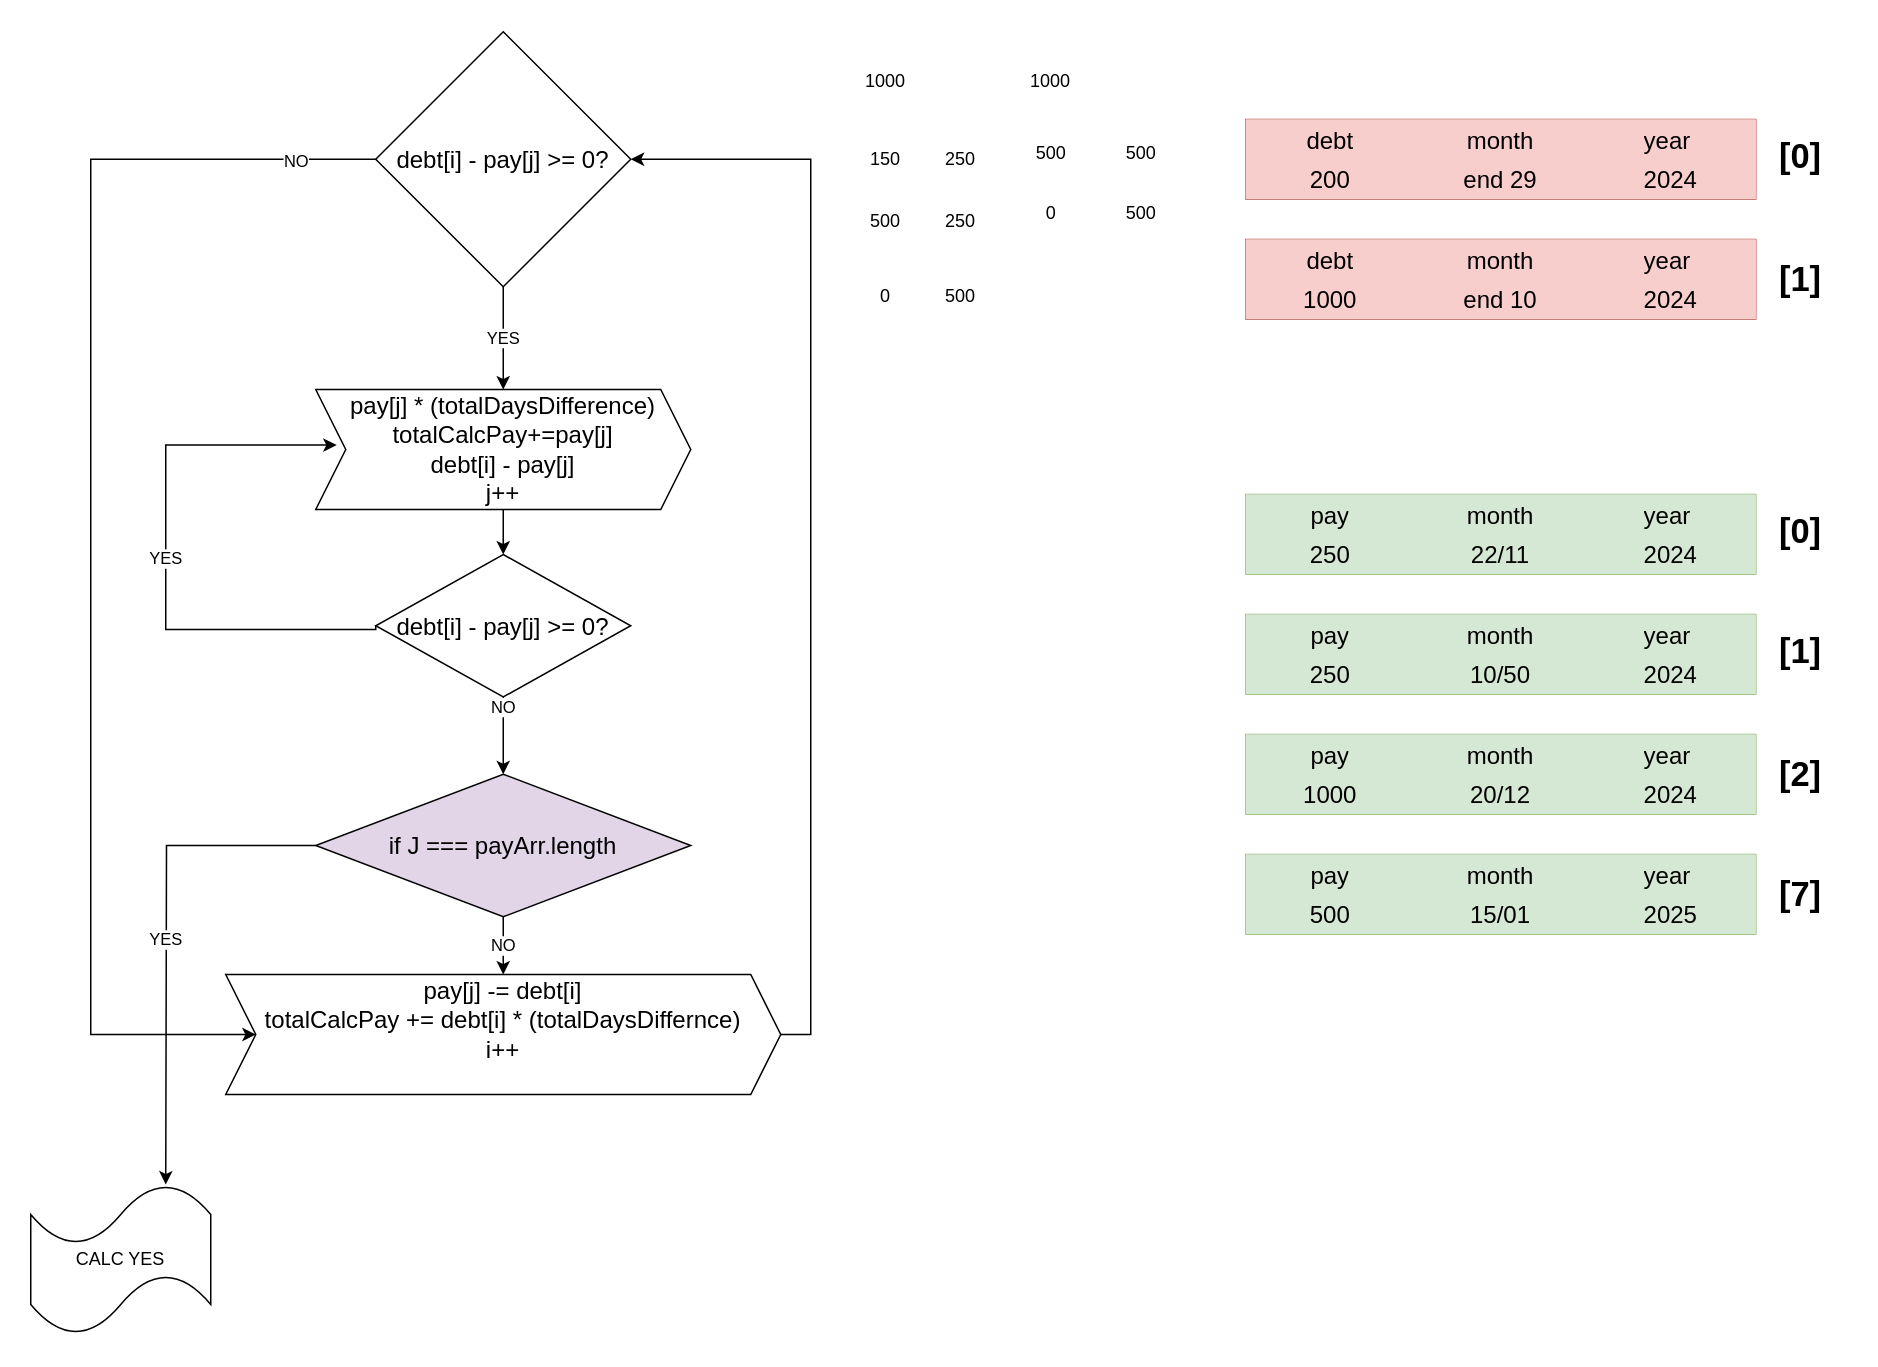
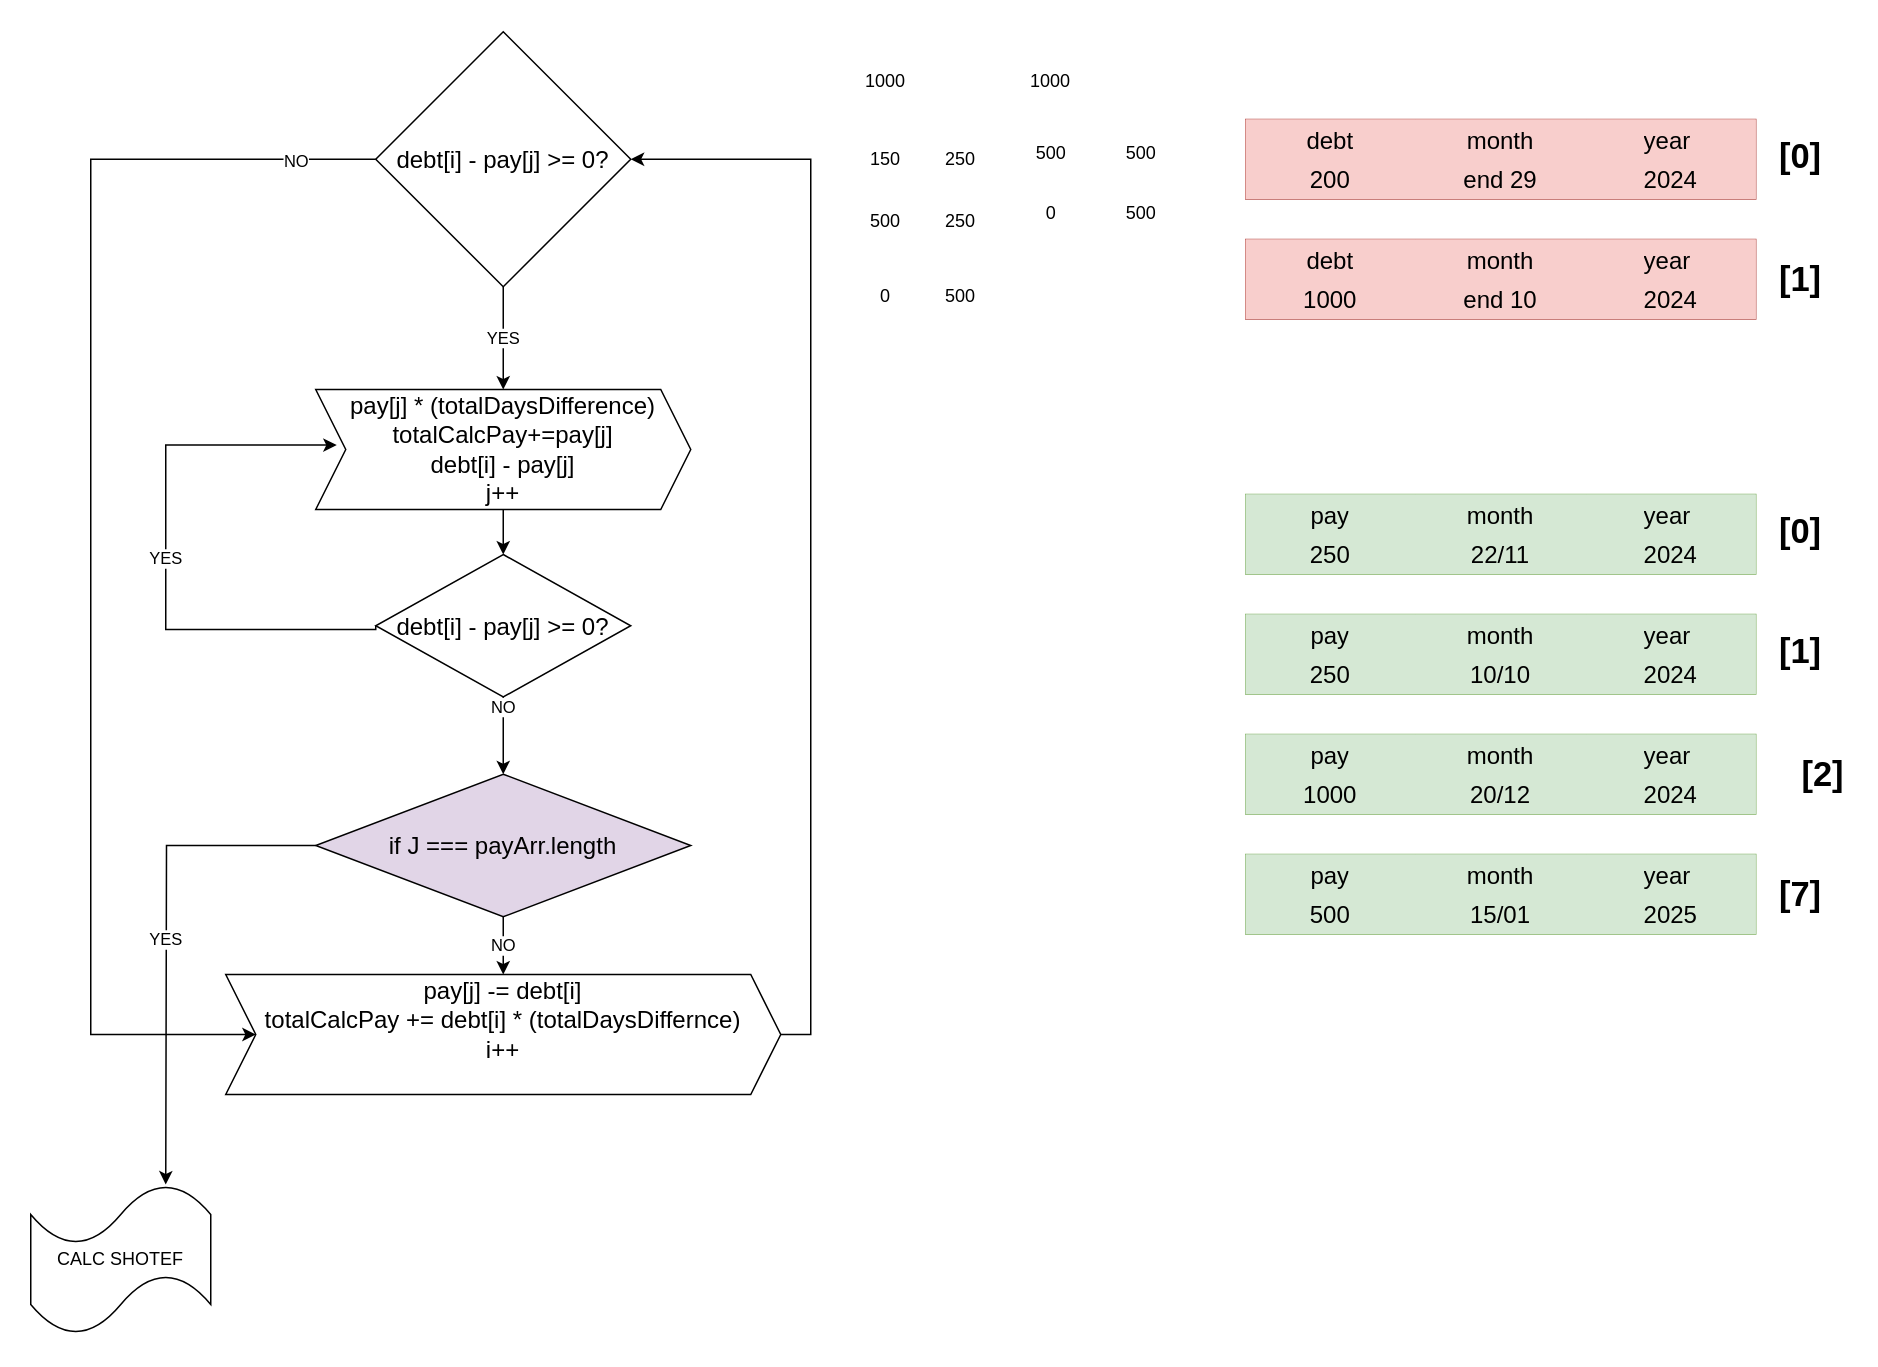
(1501, 674) -> (1501, 674)
(1801, 774) -> (1823, 774)
(121, 1259) -> (121, 1259)
